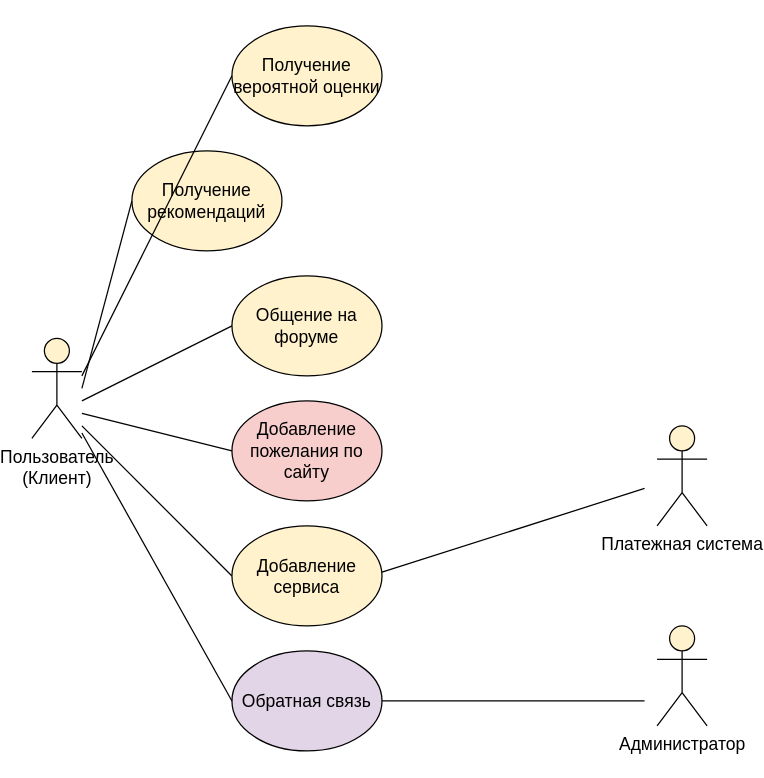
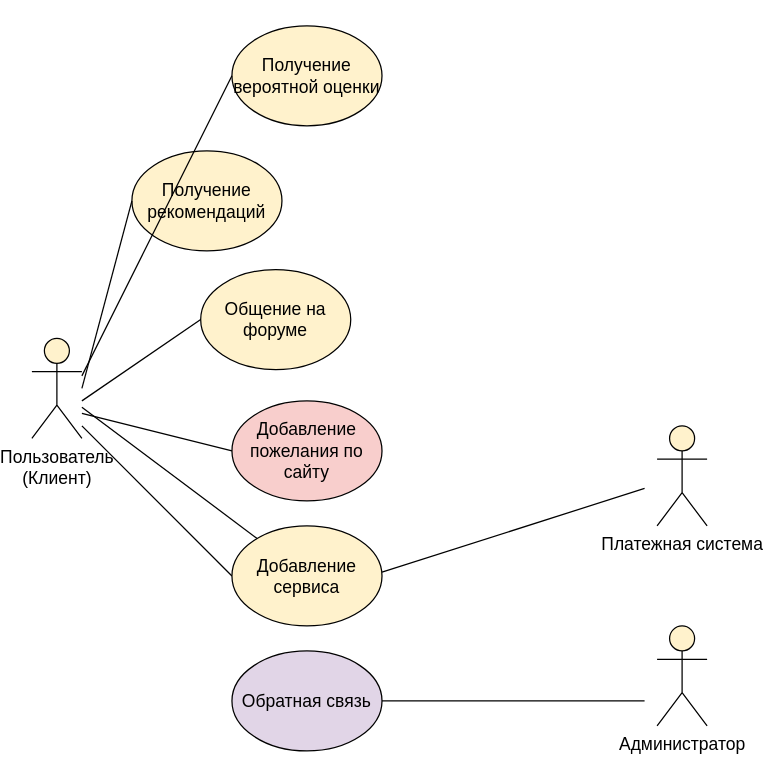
(307, 326) -> (276, 319)
(157, 566) -> (177, 479)
